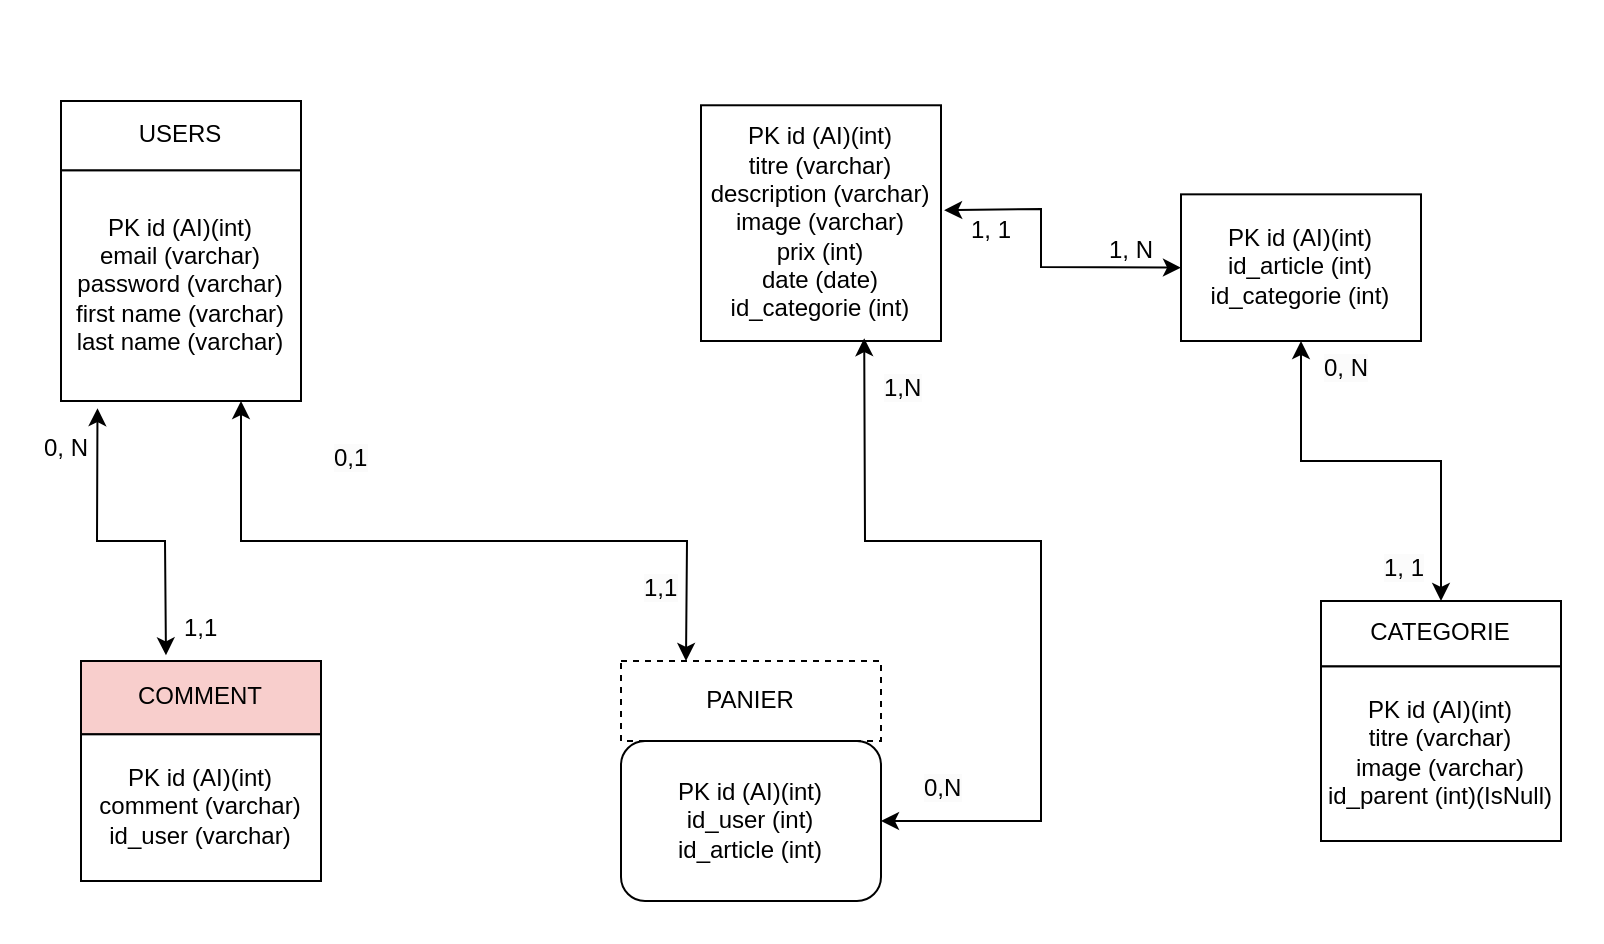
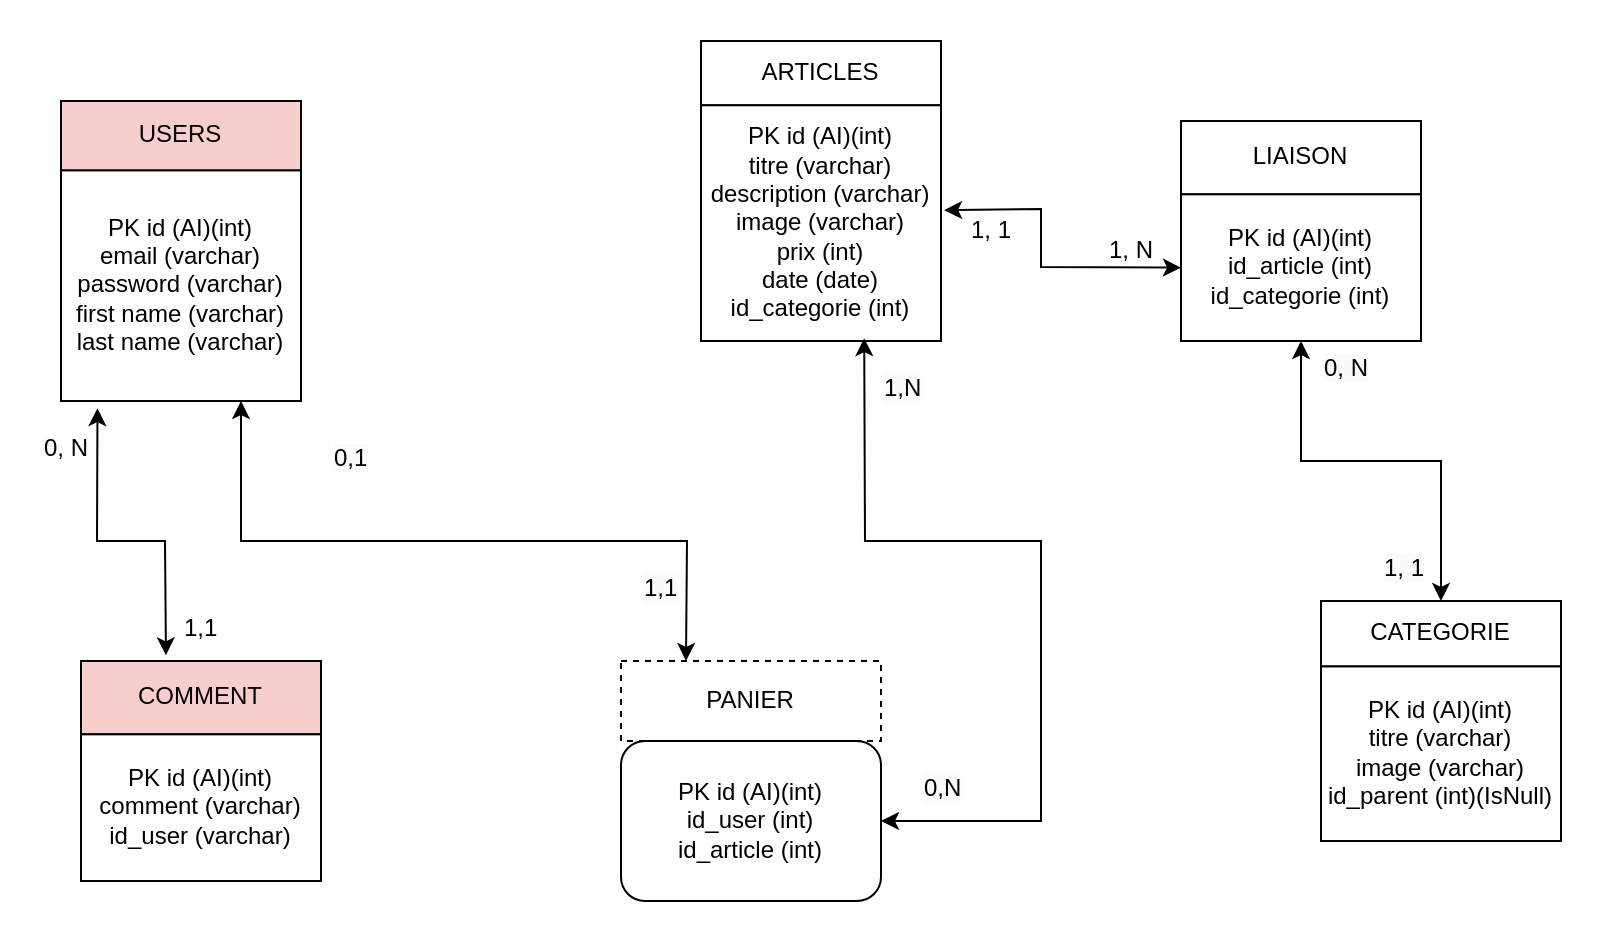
none -> (821, 73)
(181, 136) -> (181, 136)
none -> (1301, 158)
